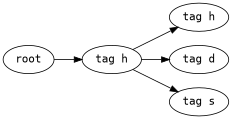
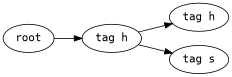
(199, 60) -> none
